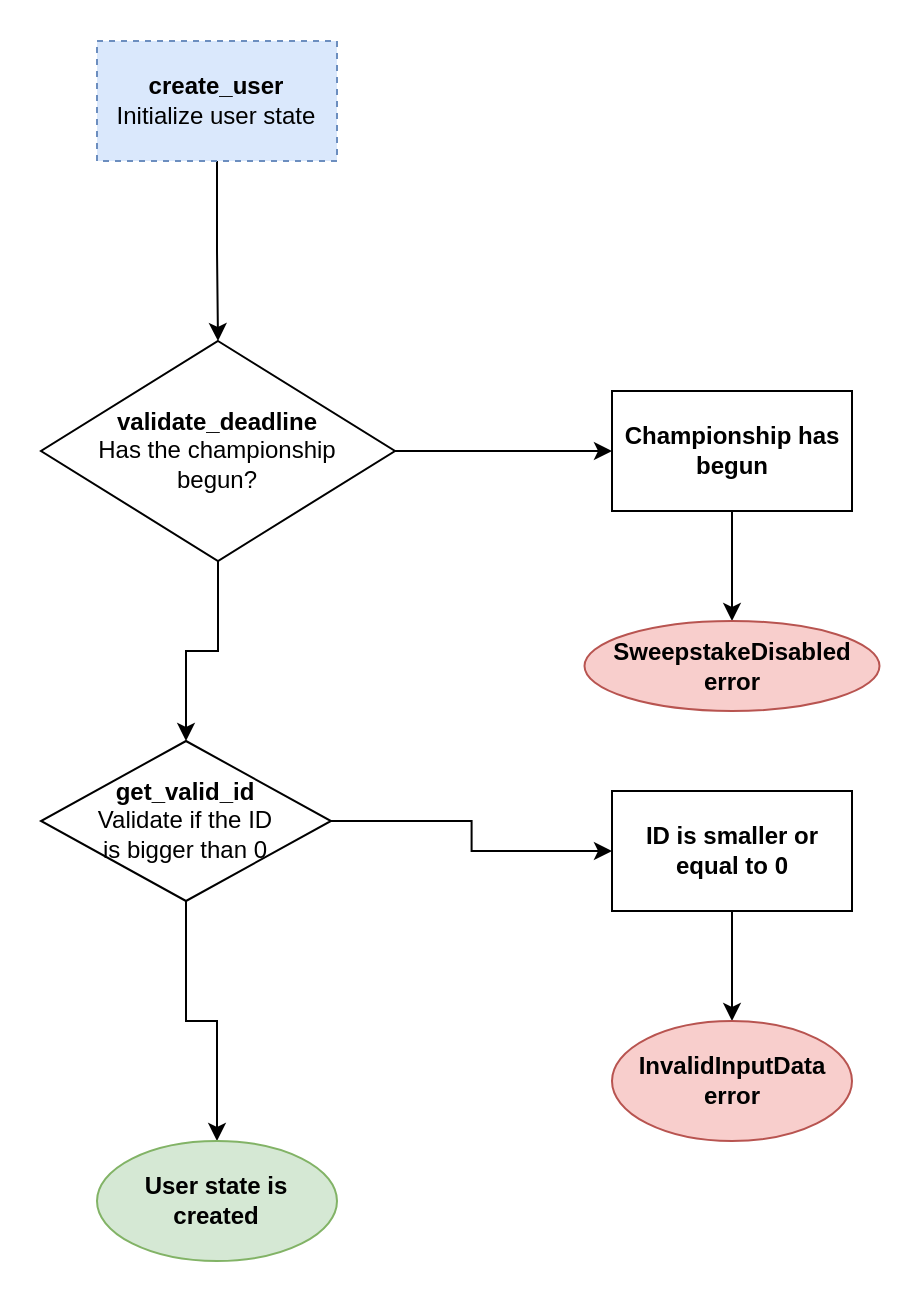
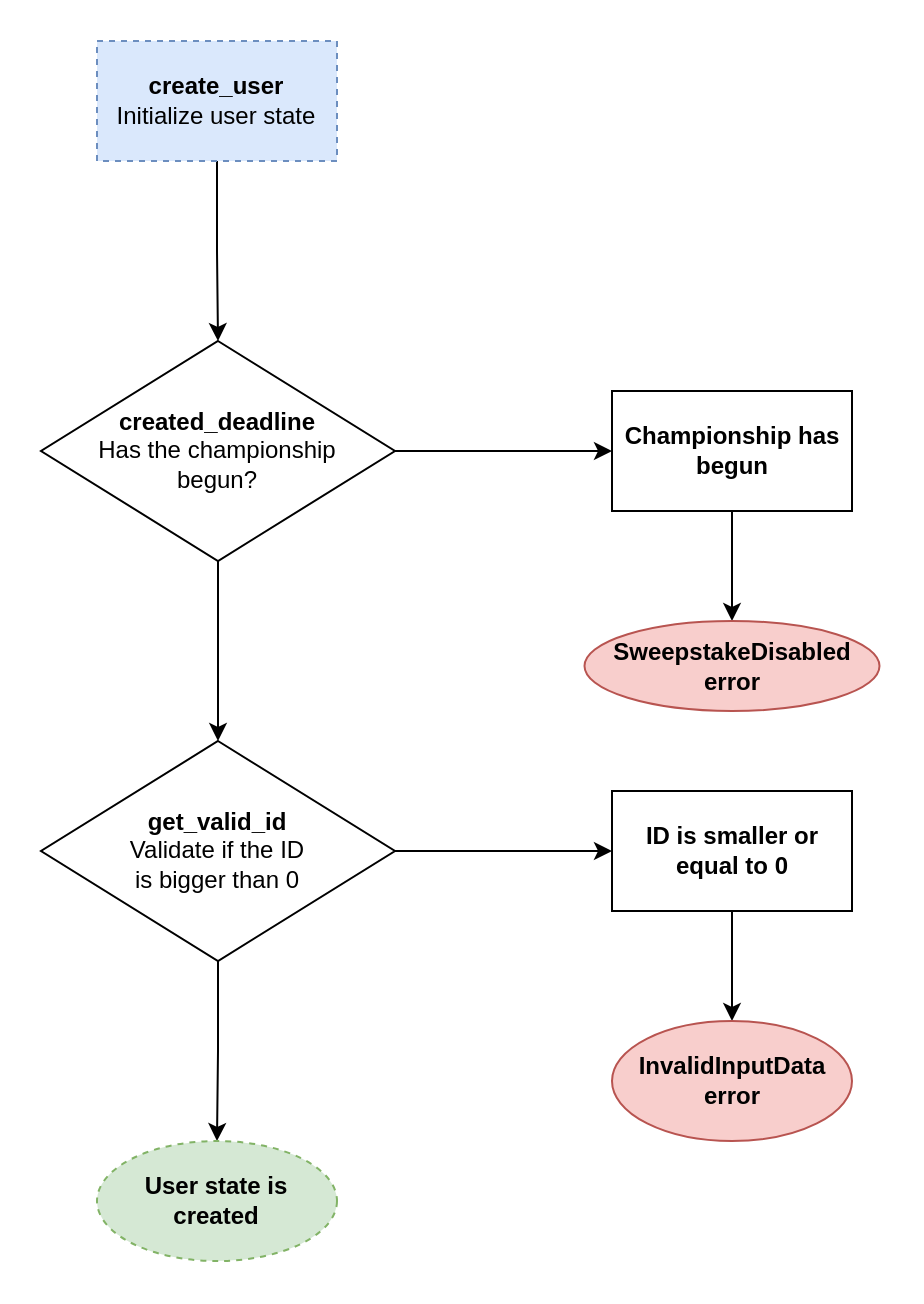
(218, 451) -> (218, 451)
(186, 821) -> (218, 851)
(217, 1201) -> (217, 1201)
